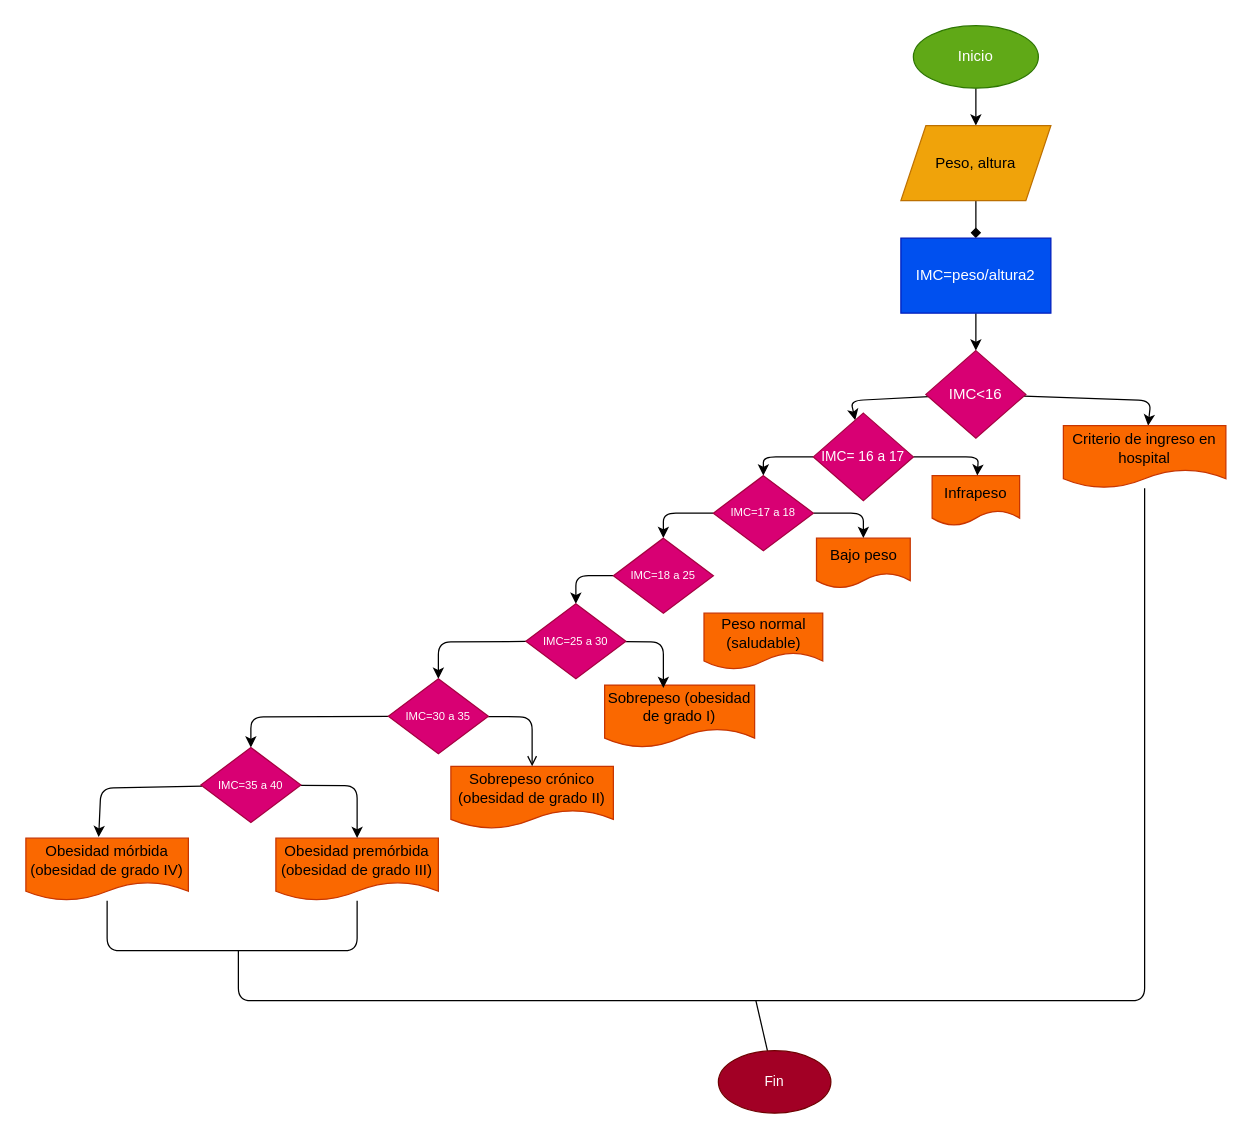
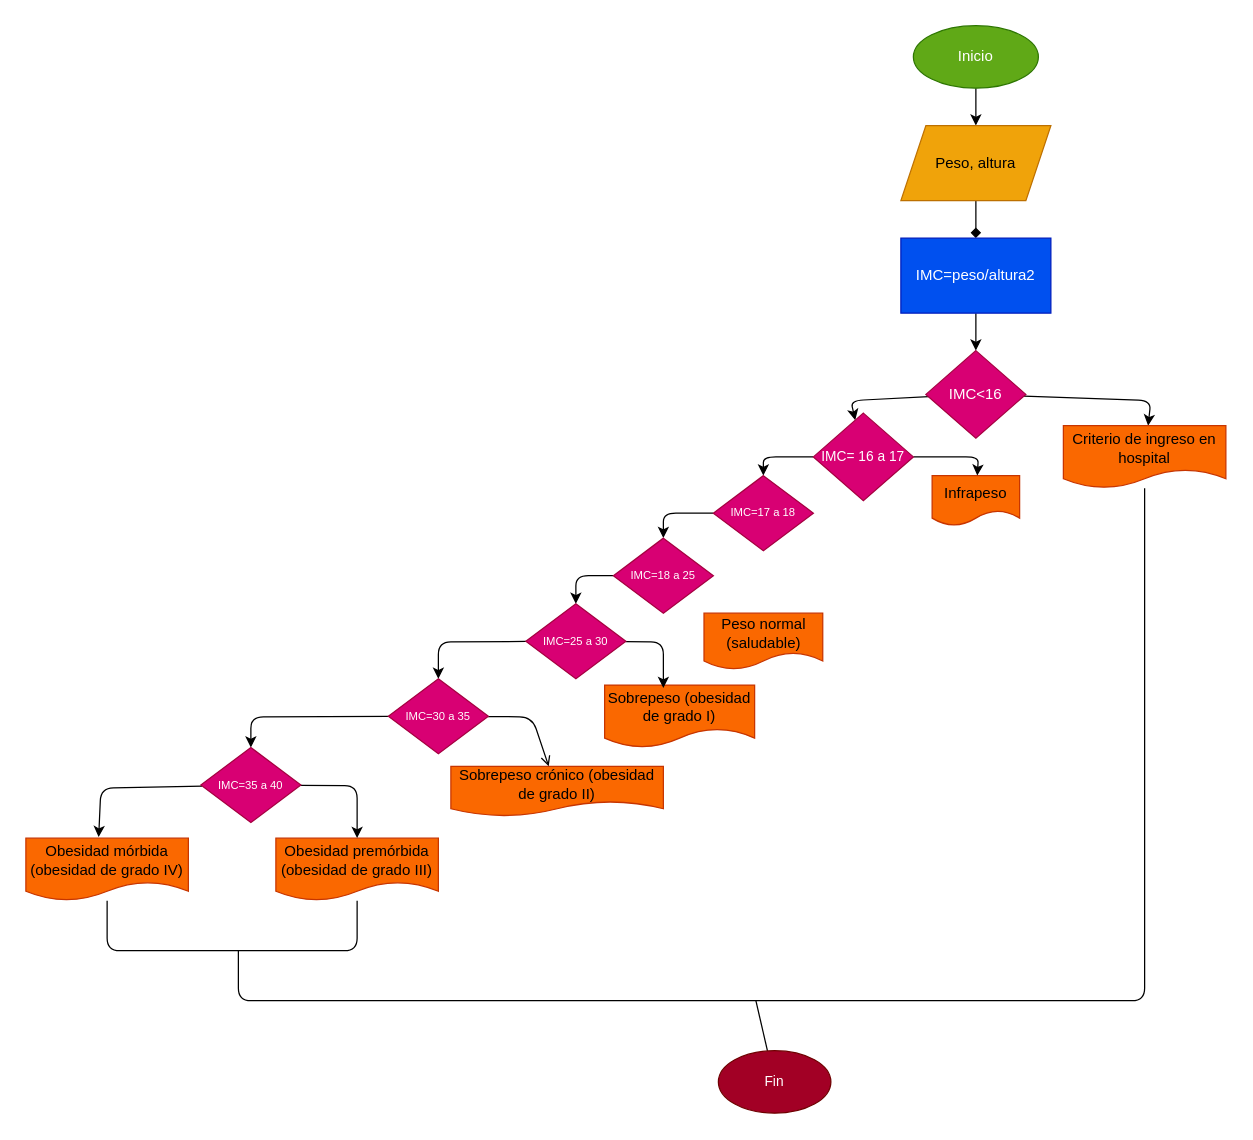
(842, 513) -> none
(863, 563) -> none
(532, 798) -> (557, 791)
